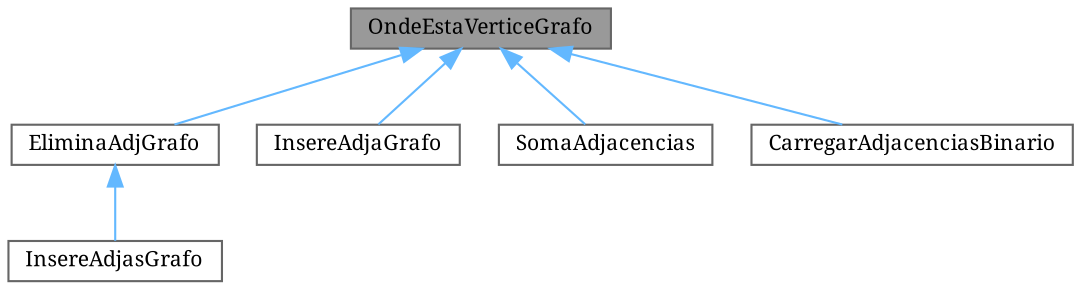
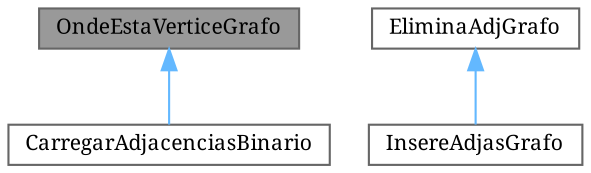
(288, 90) -> none
(358, 145) -> none
(606, 145) -> none
